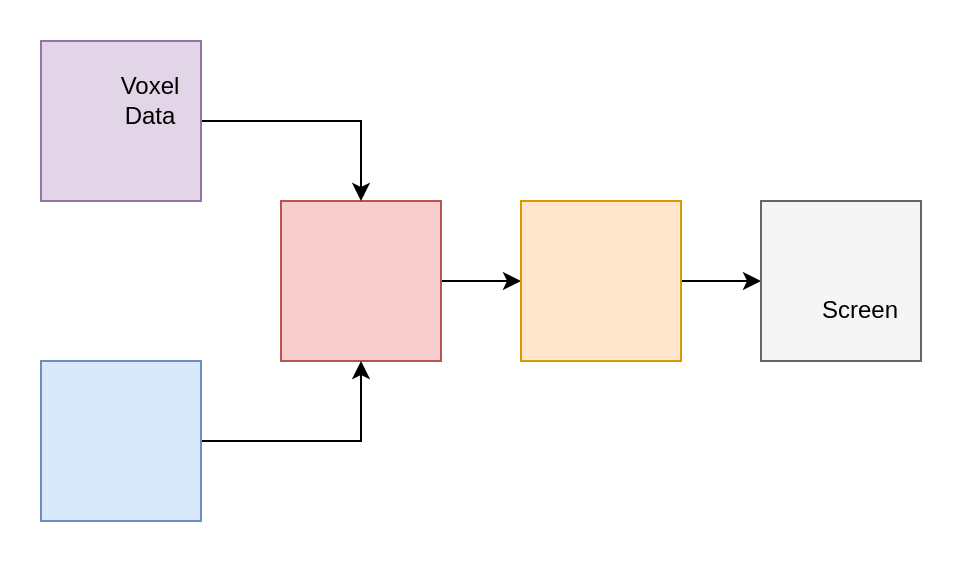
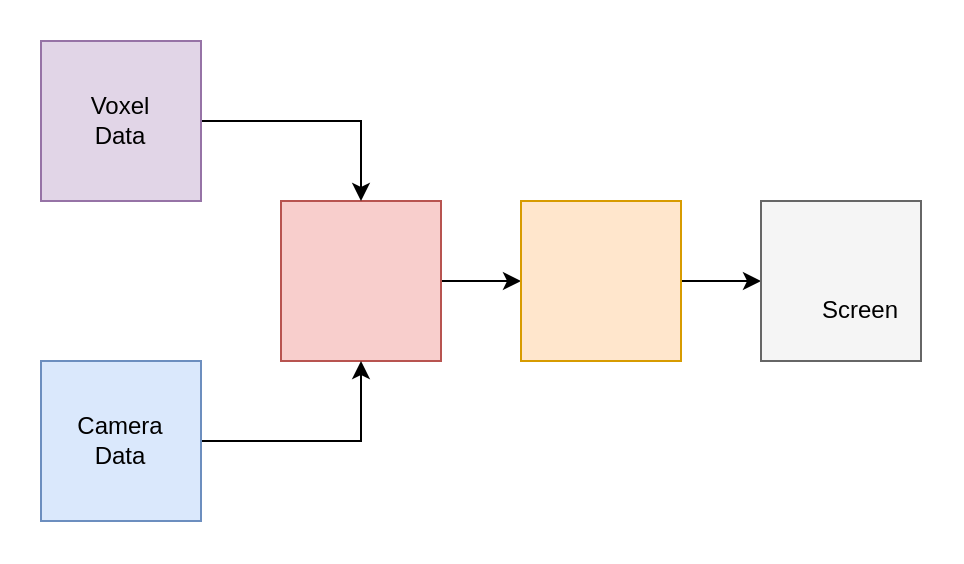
(151, 101) -> (121, 121)
none -> (121, 441)
